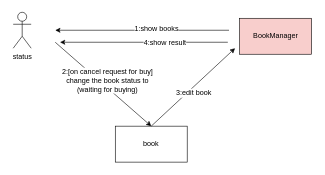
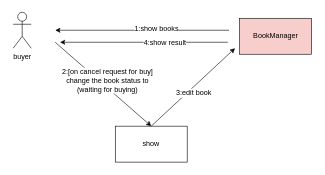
(22, 57) -> (22, 57)
(151, 144) -> (151, 144)
